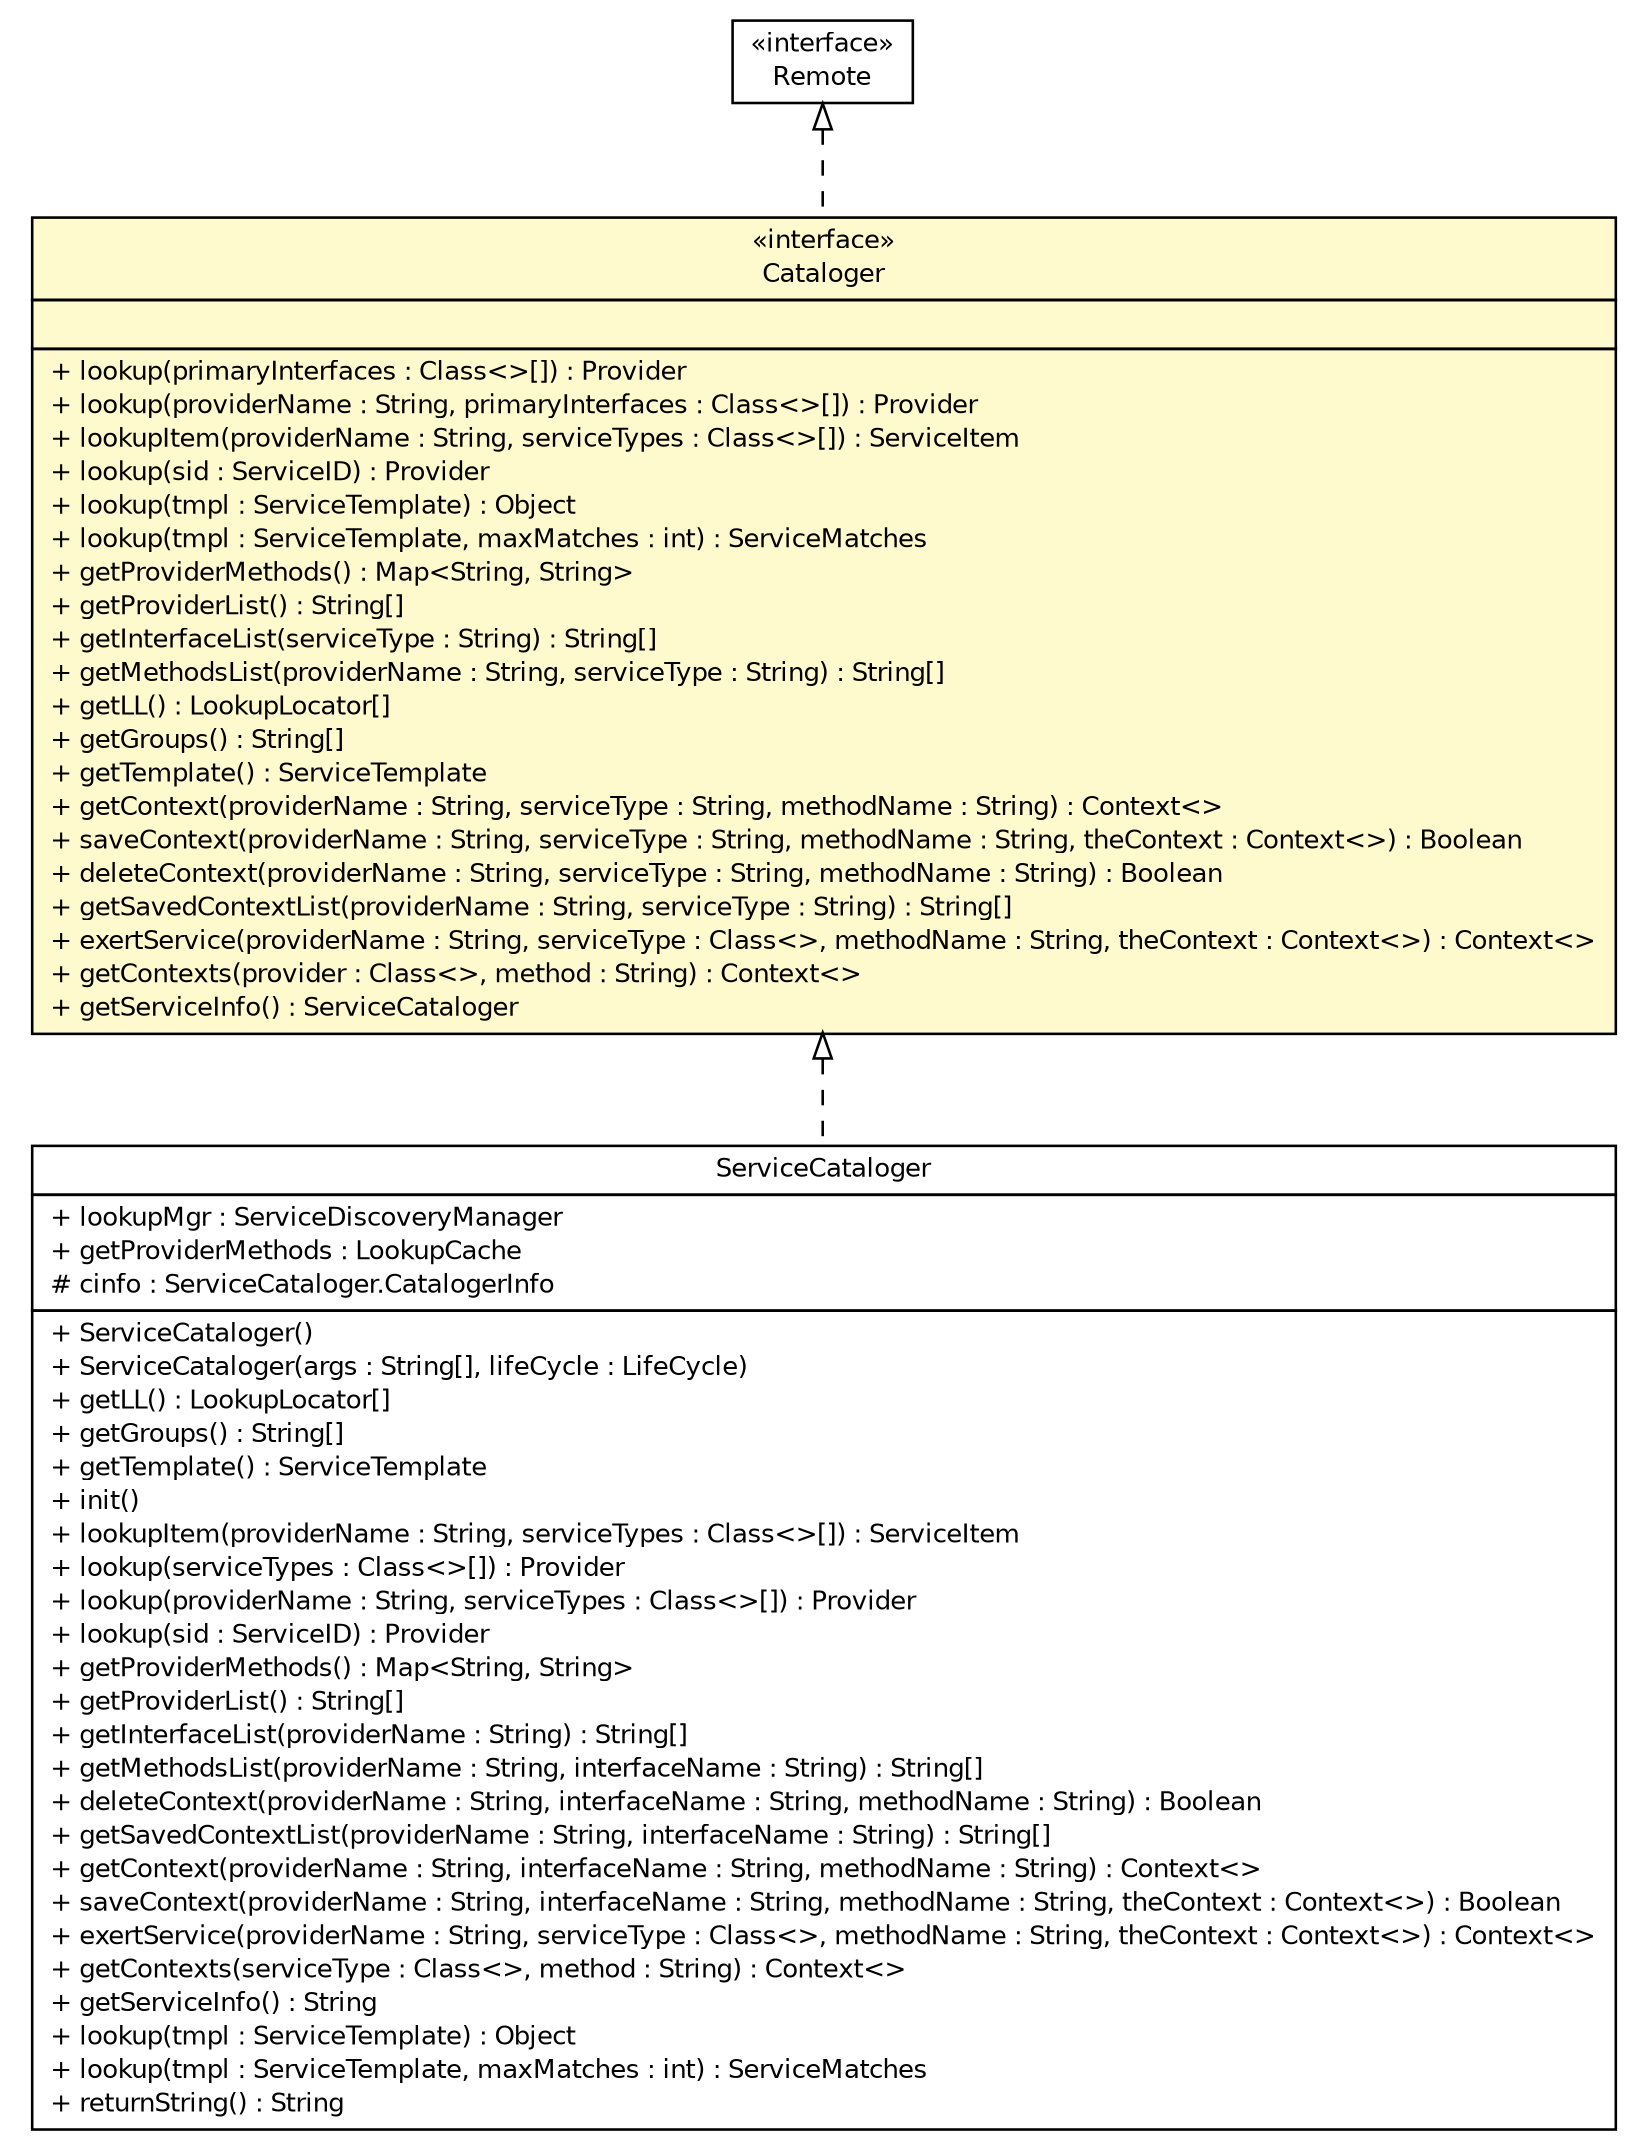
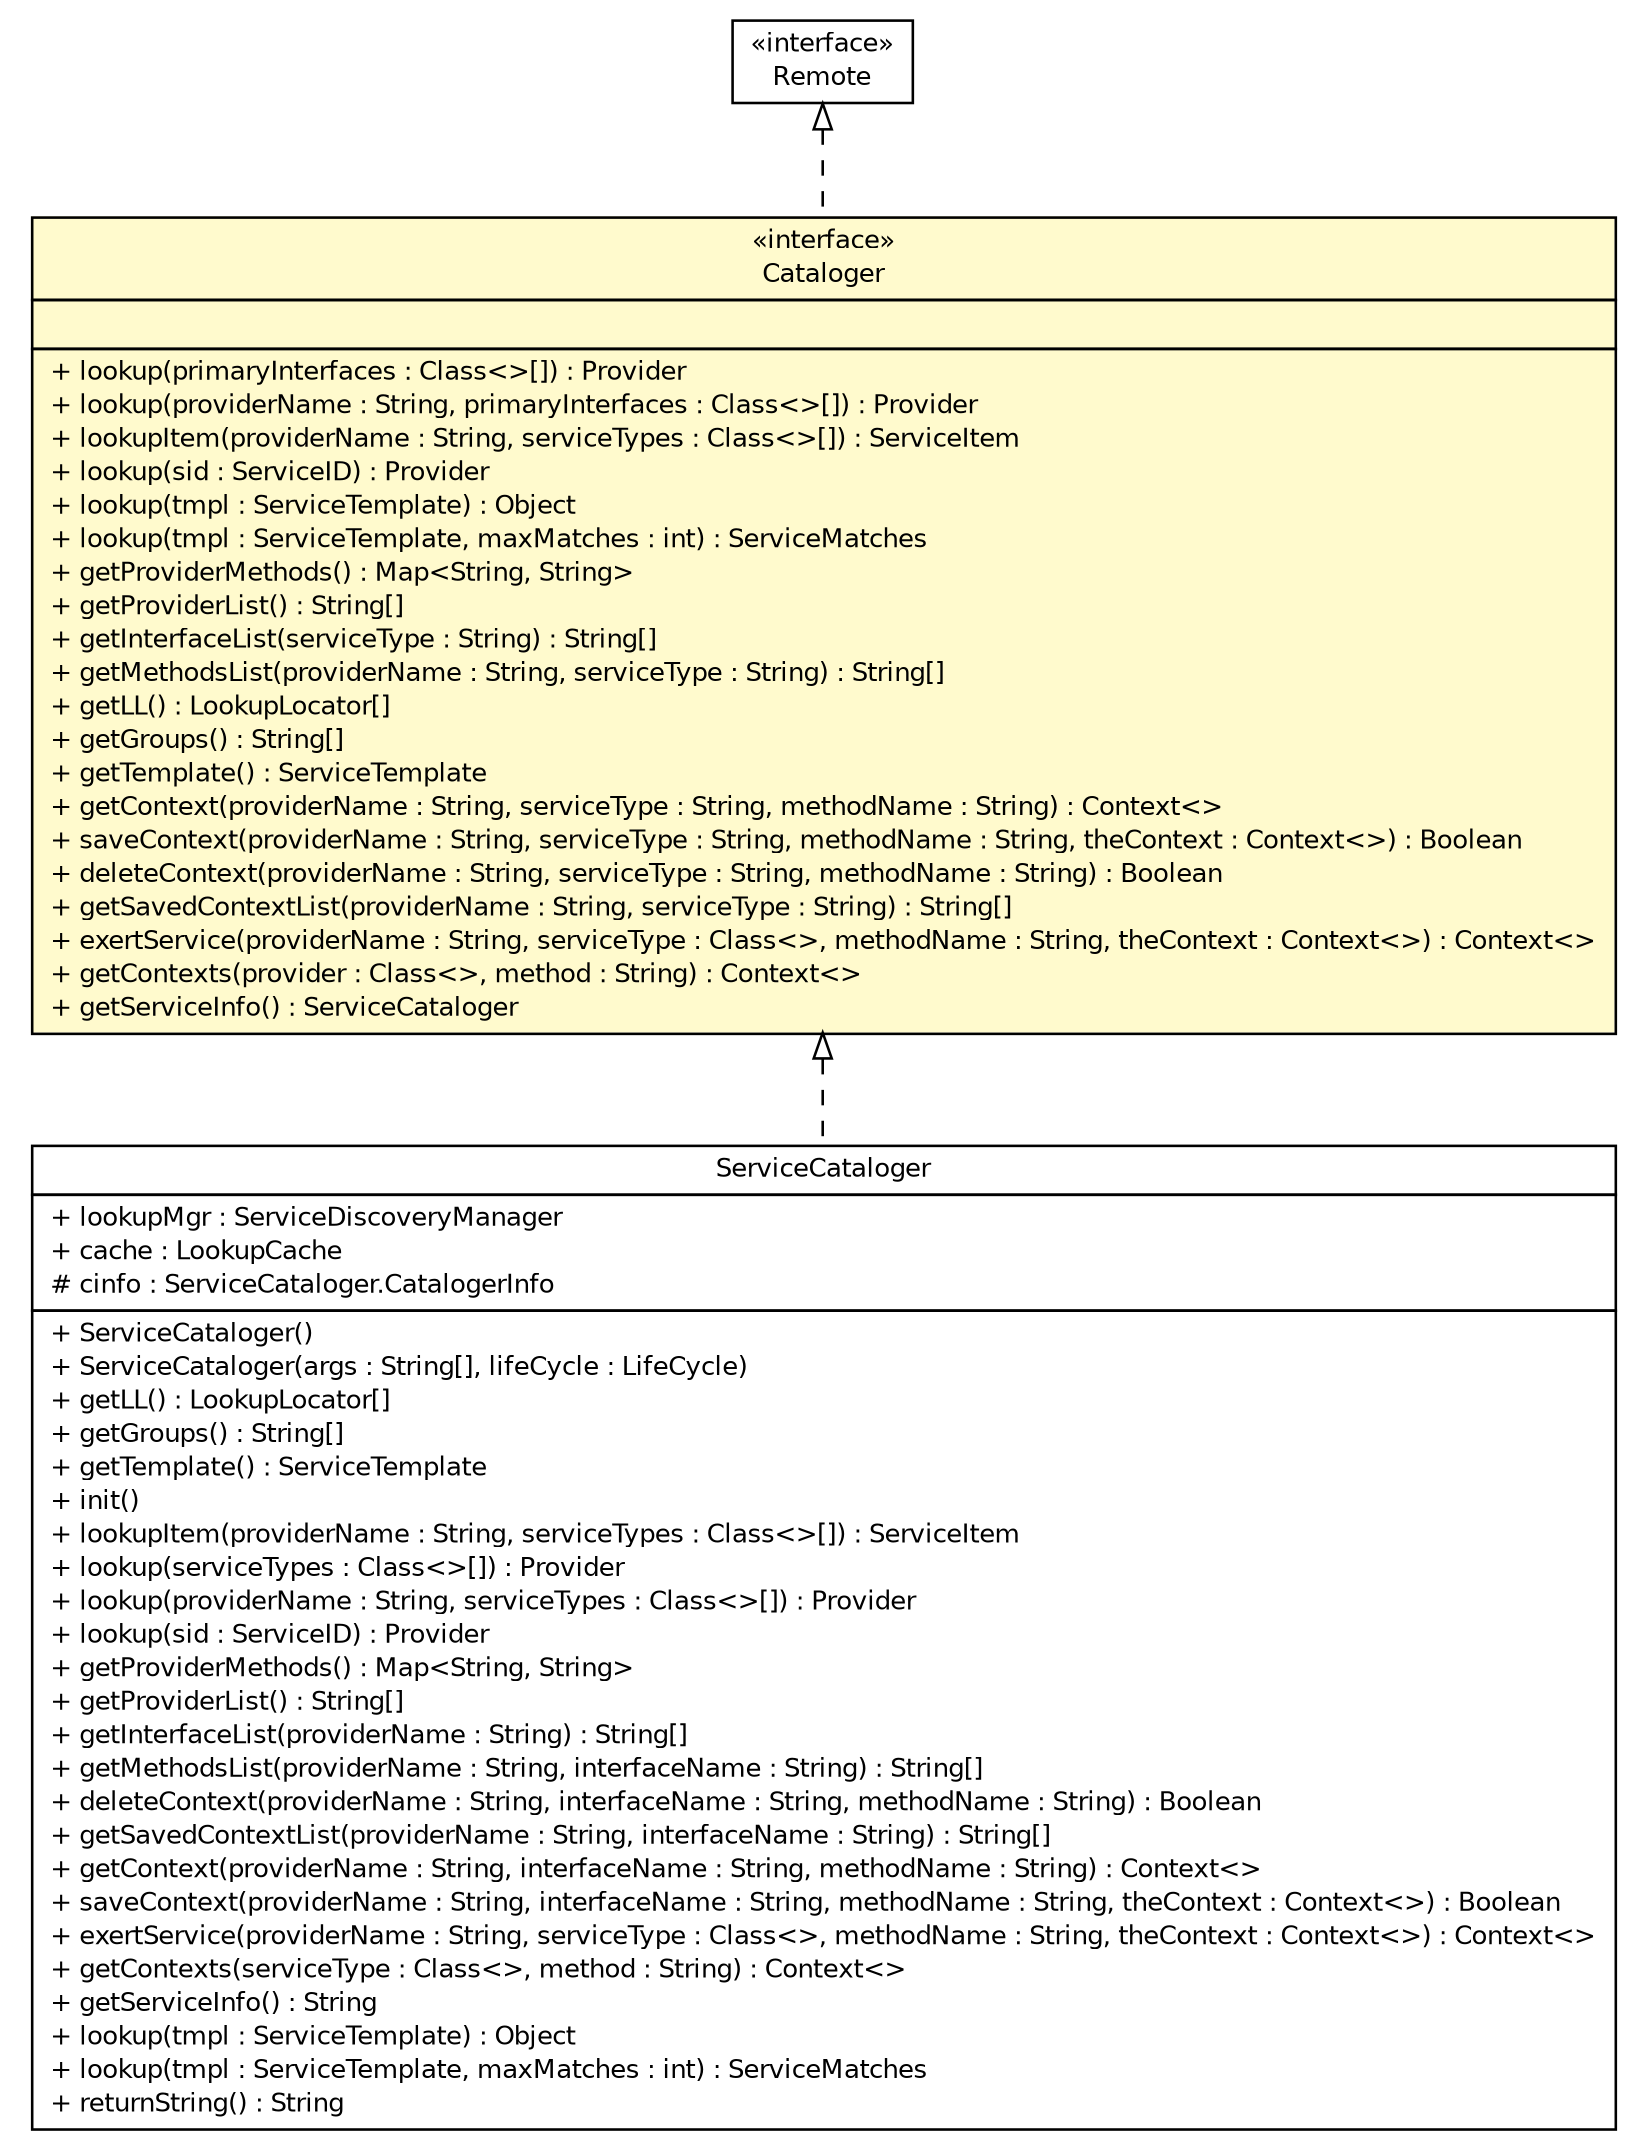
(287, 1251) -> (197, 1251)
